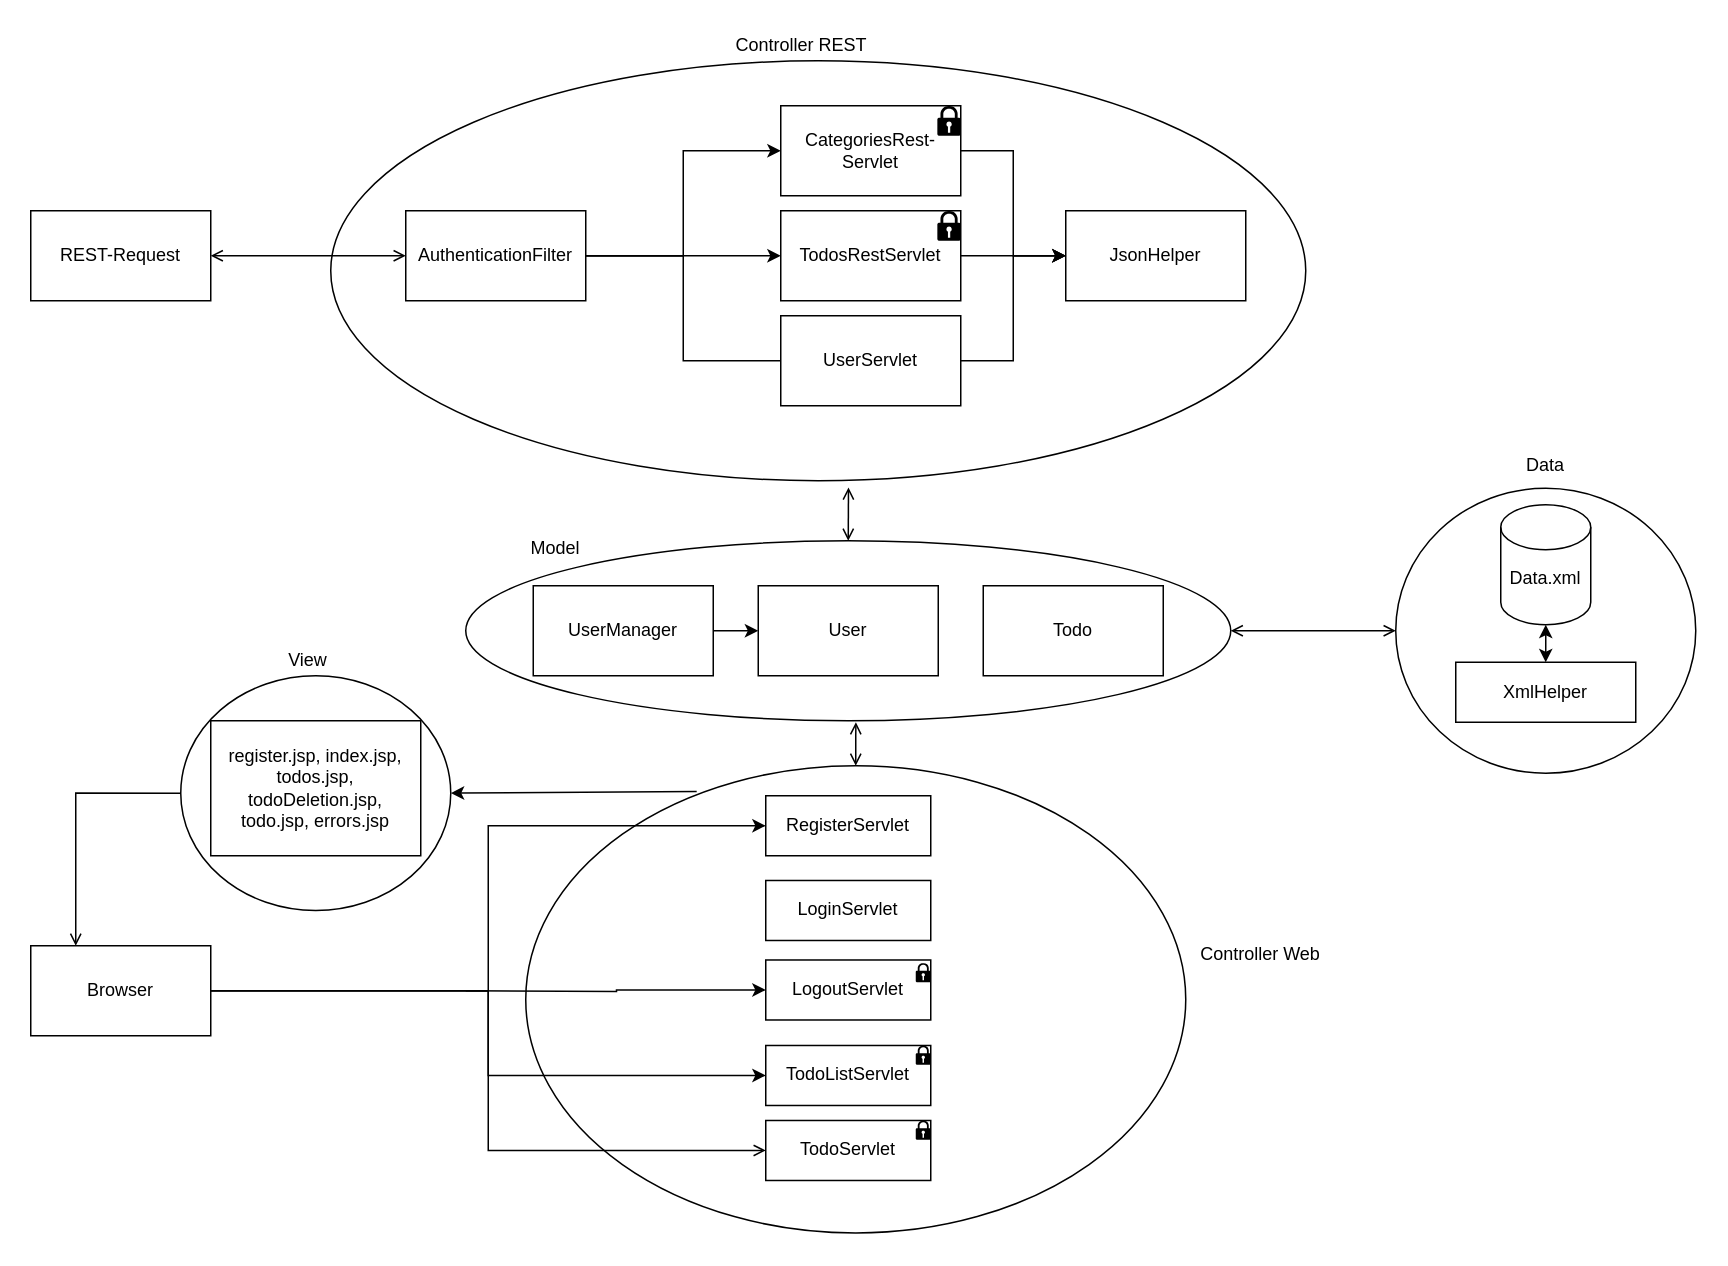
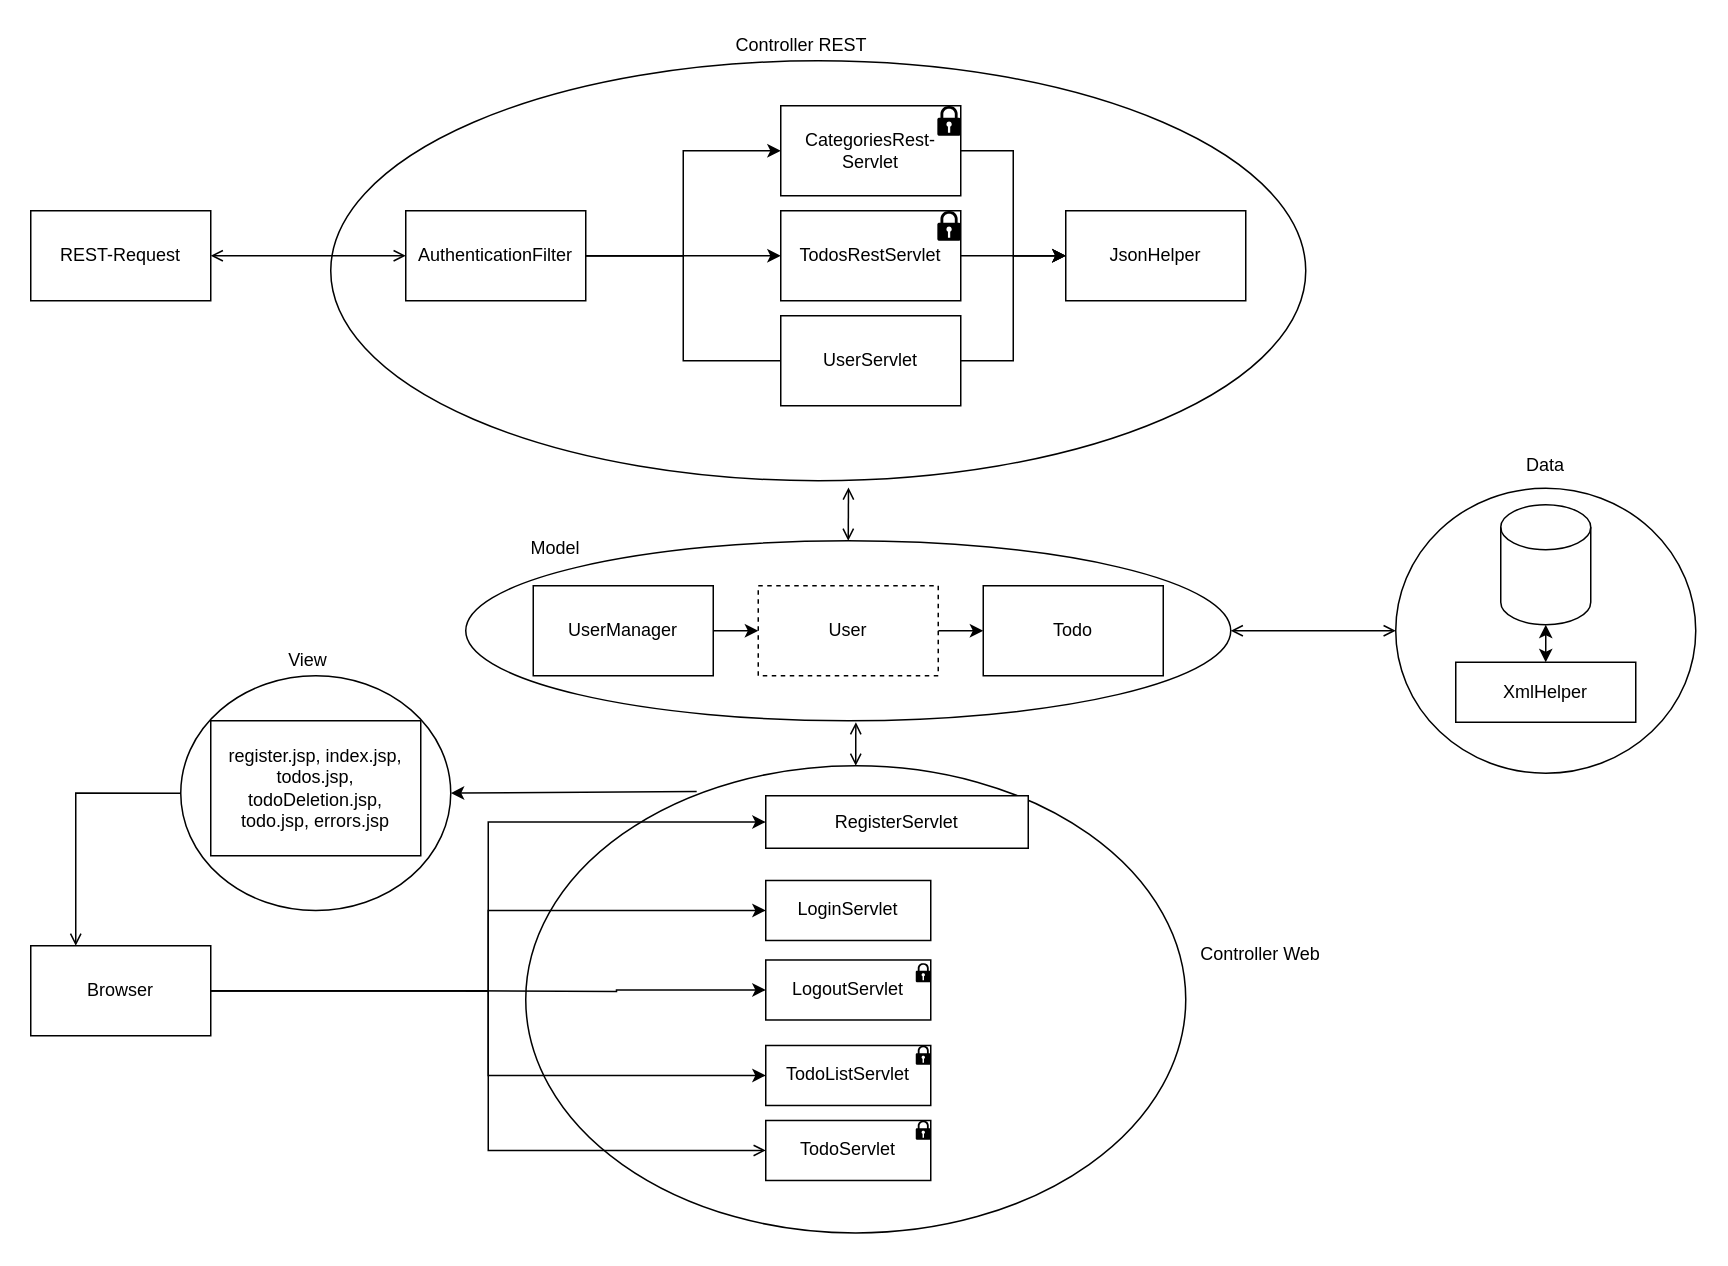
(1546, 578) -> none
(848, 631) -> (848, 631)
none -> (966, 631)
(848, 826) -> (897, 822)
none -> (623, 910)
